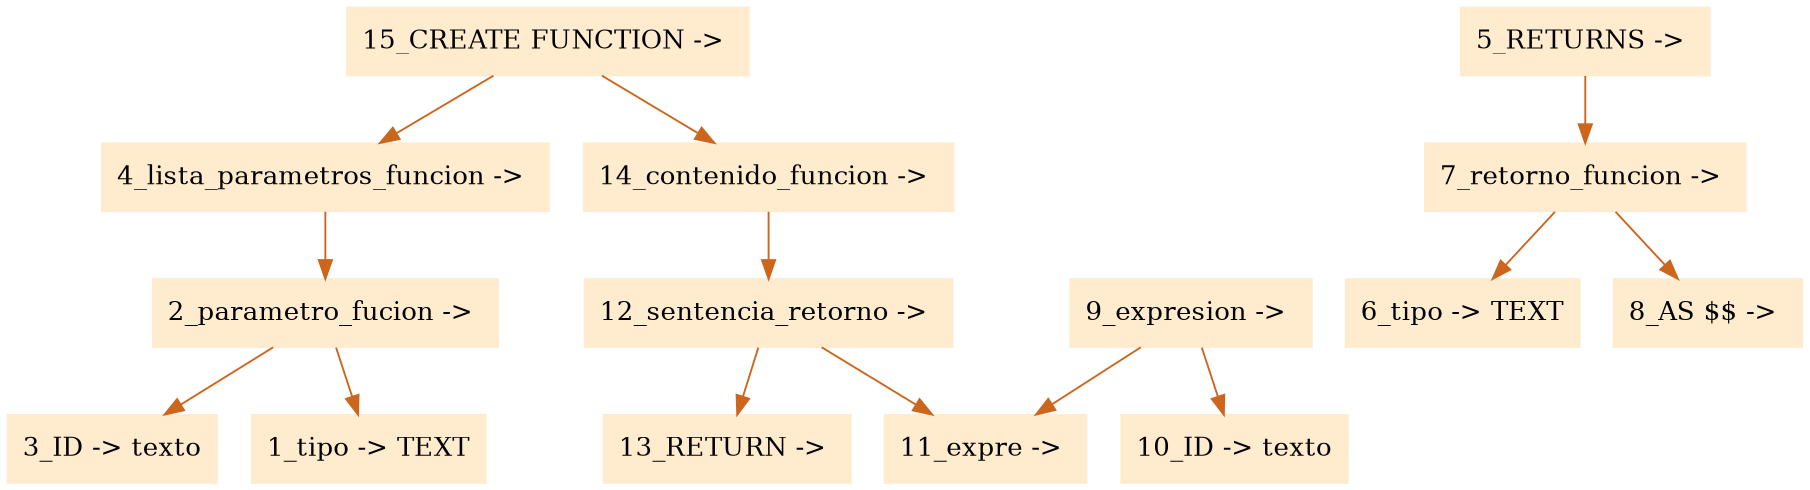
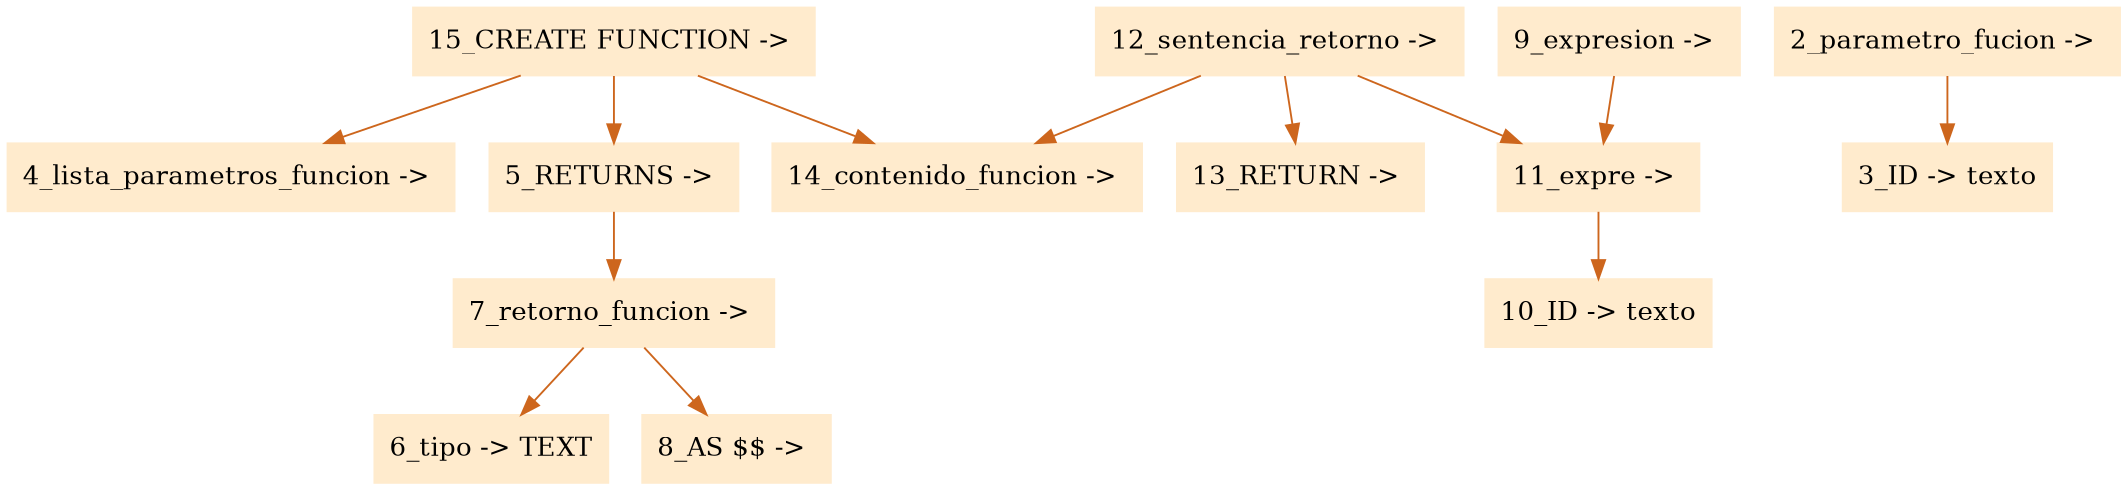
none -> (614, 100)
(325, 236) -> none
(769, 236) -> (1127, 106)
(1210, 372) -> (1598, 236)
(369, 449) -> none
